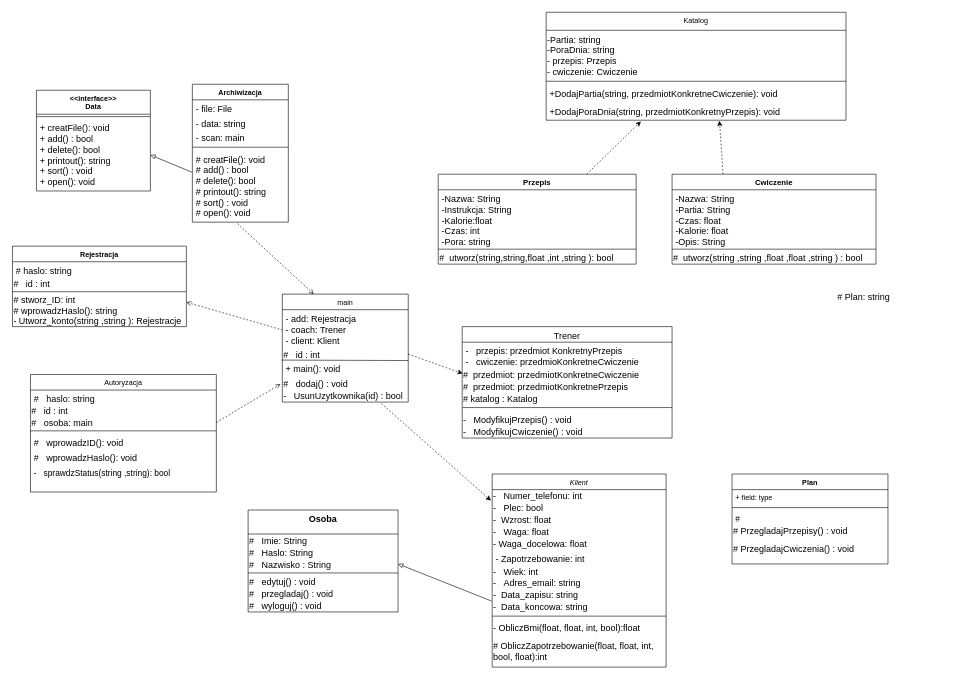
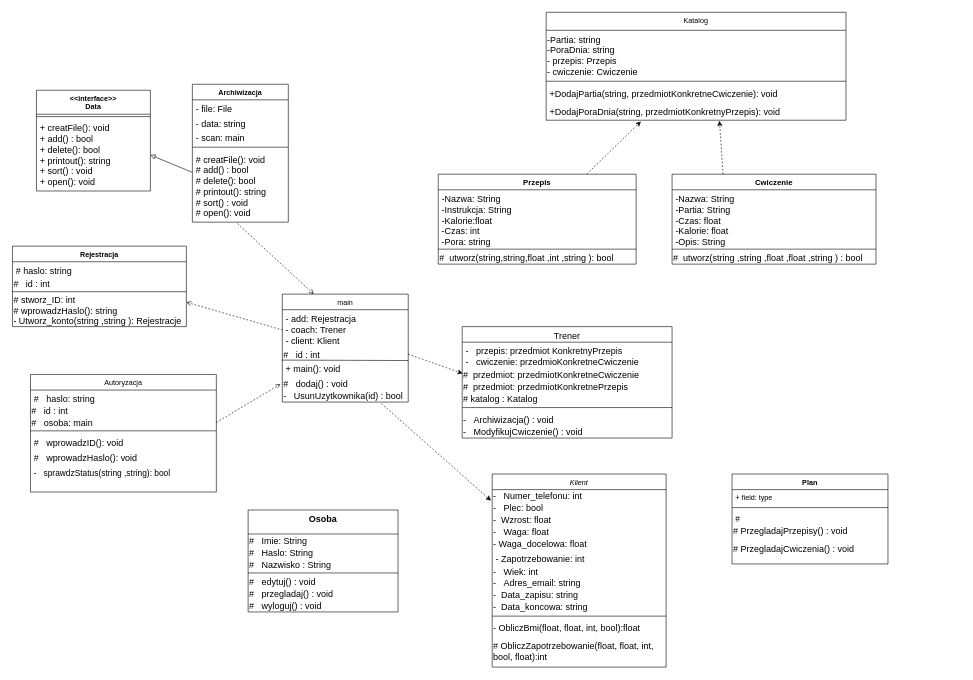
(897, 296) -> none
(528, 420) -> (518, 420)
(447, 584) -> none
